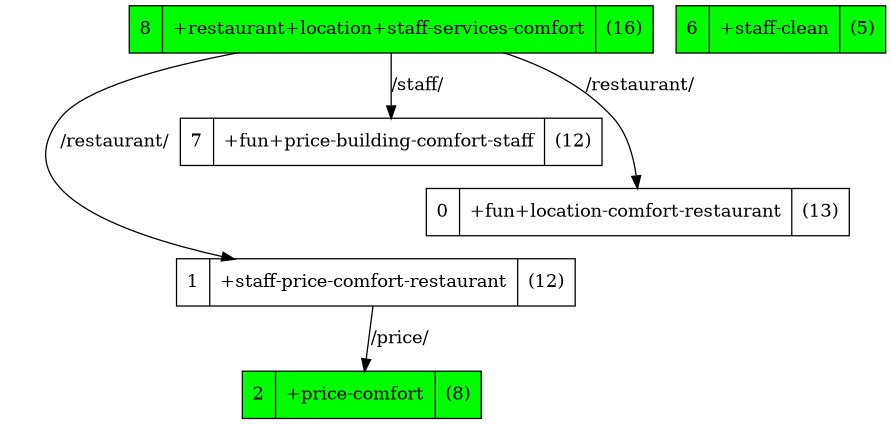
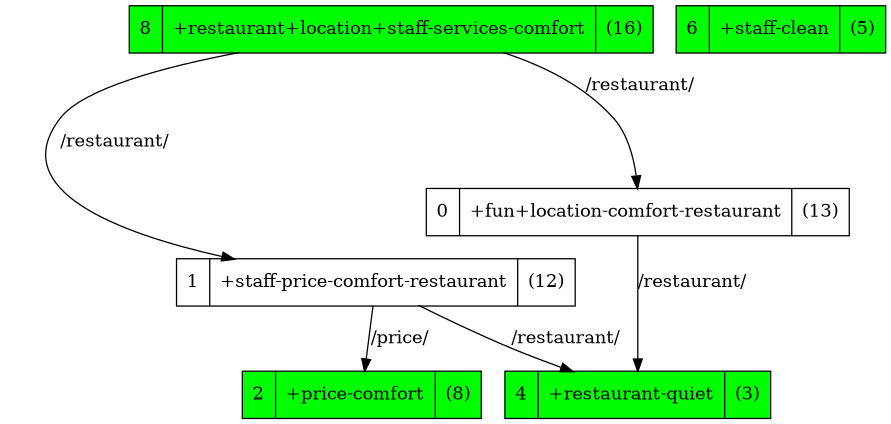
(391, 142) -> none
none -> (638, 395)
